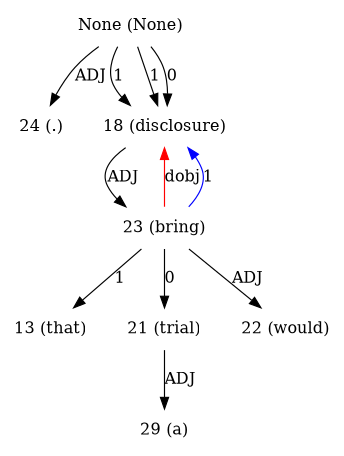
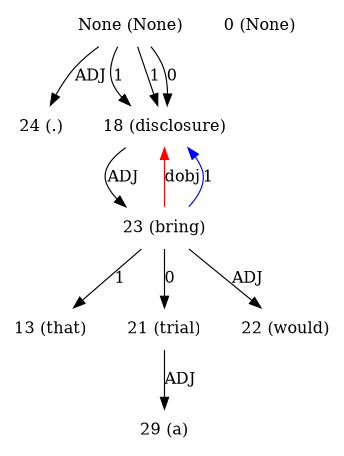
none -> (260, 26)
